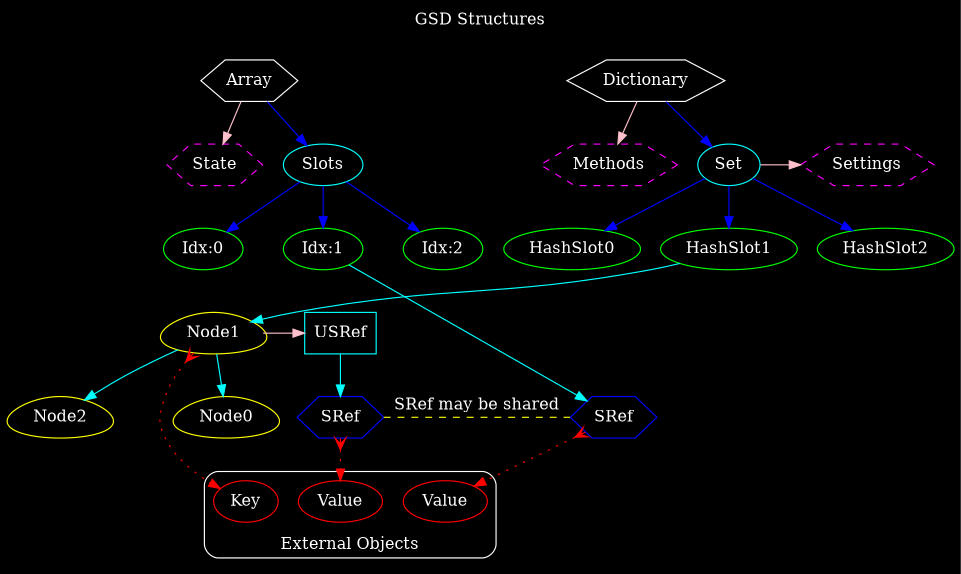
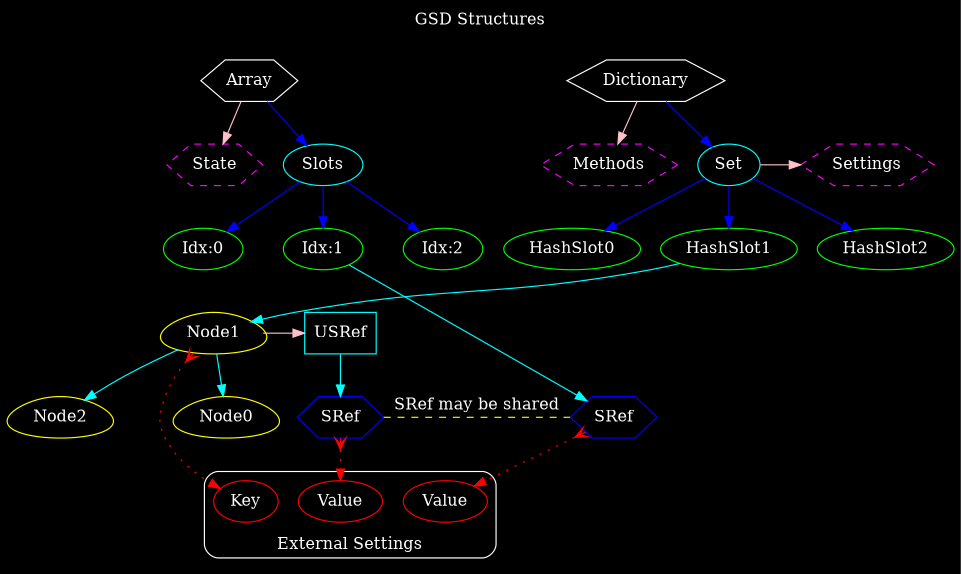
(350, 545) -> (350, 545)
